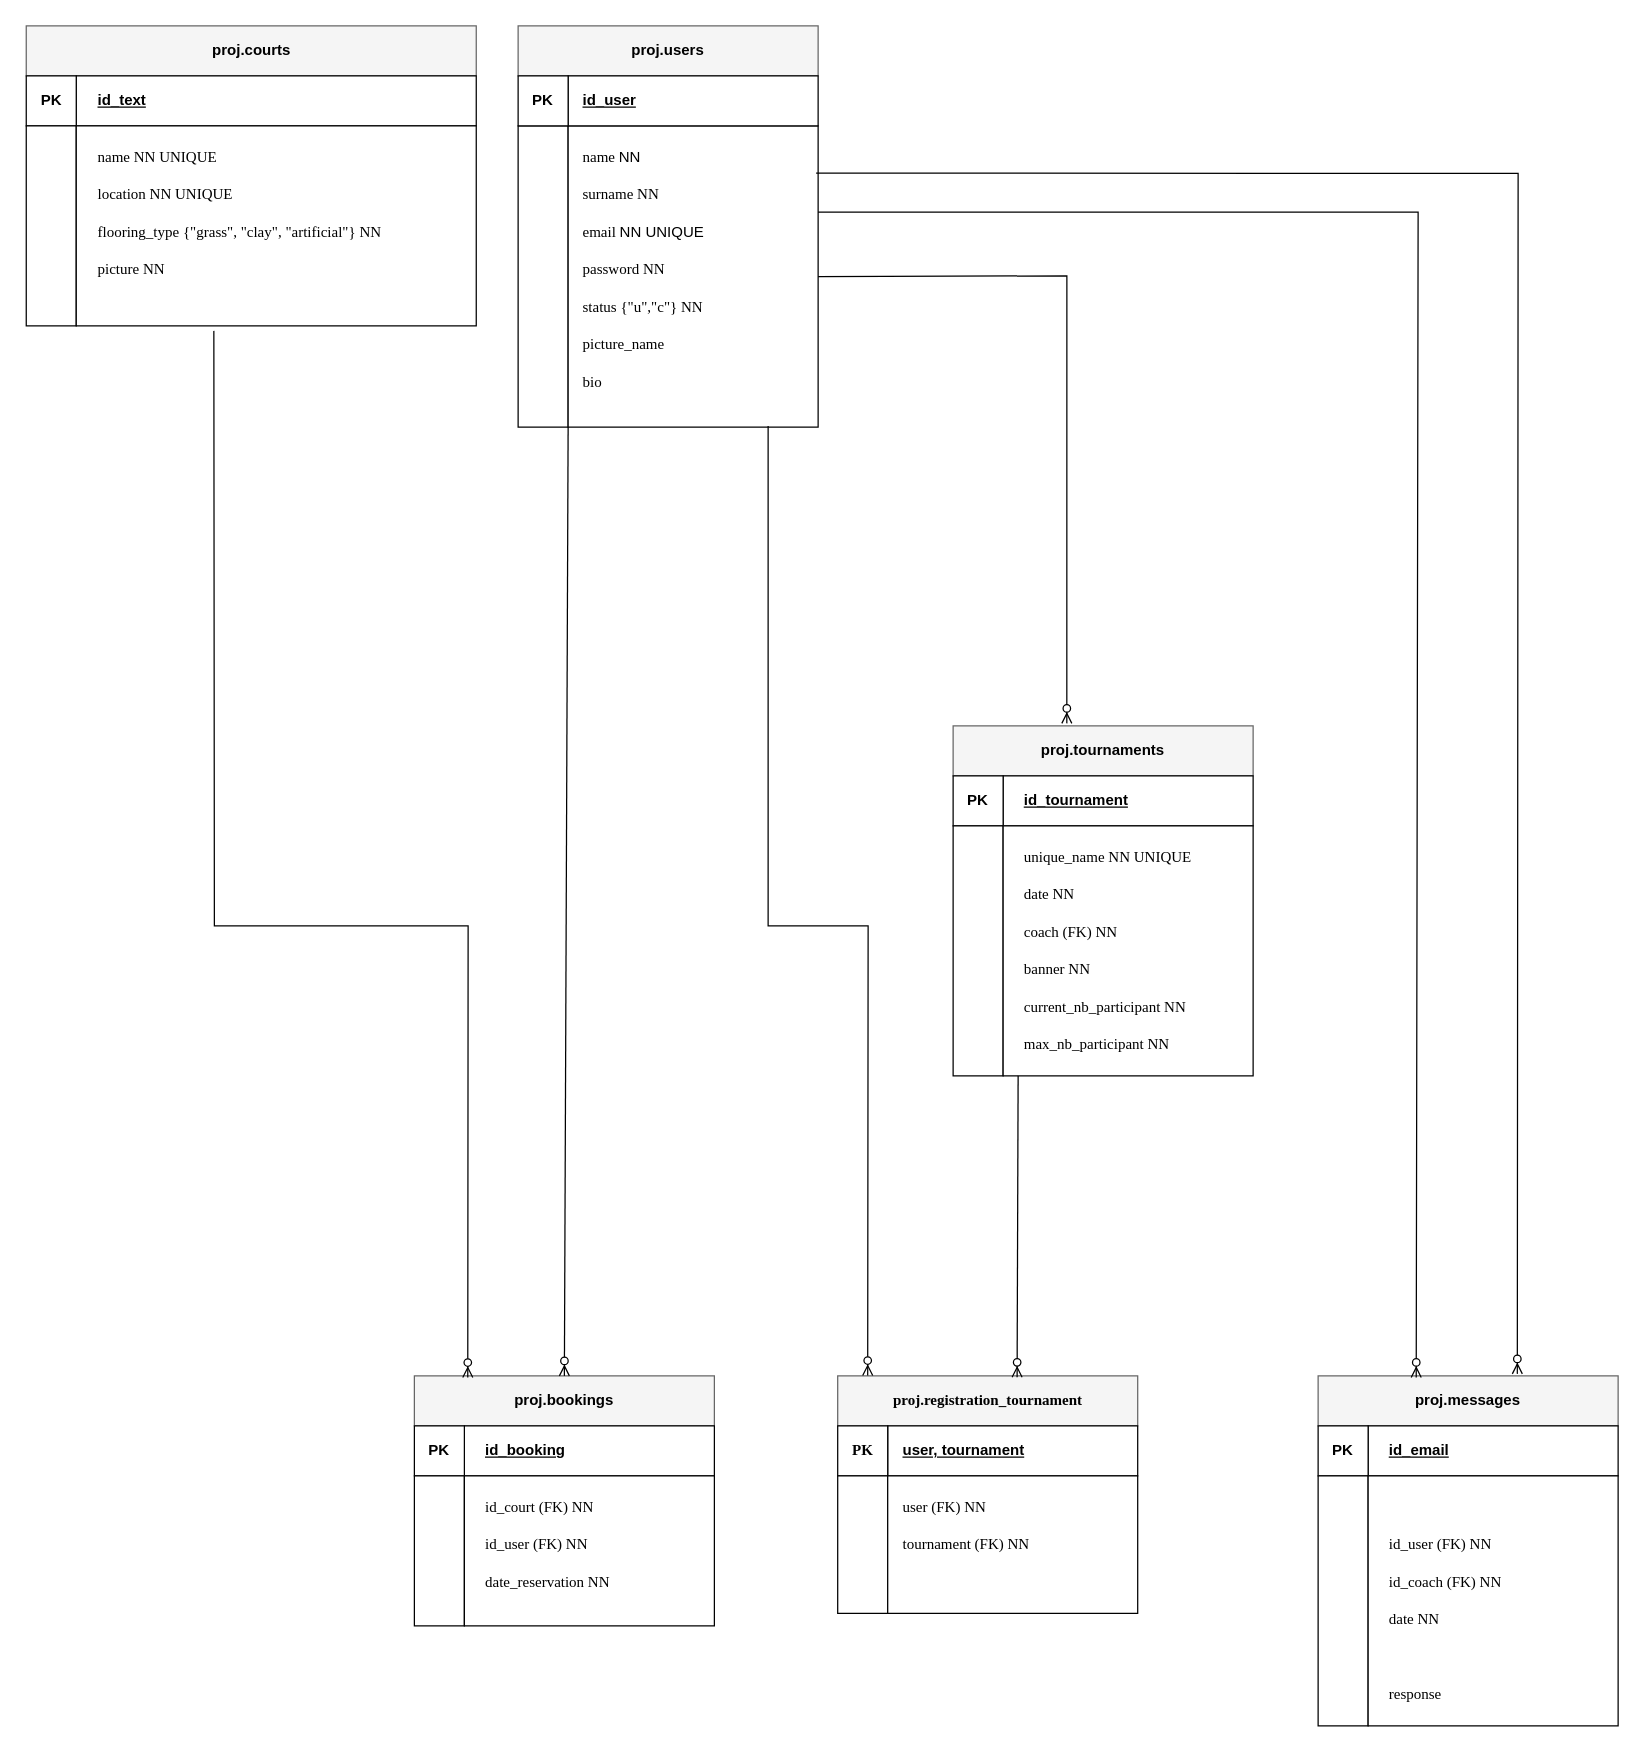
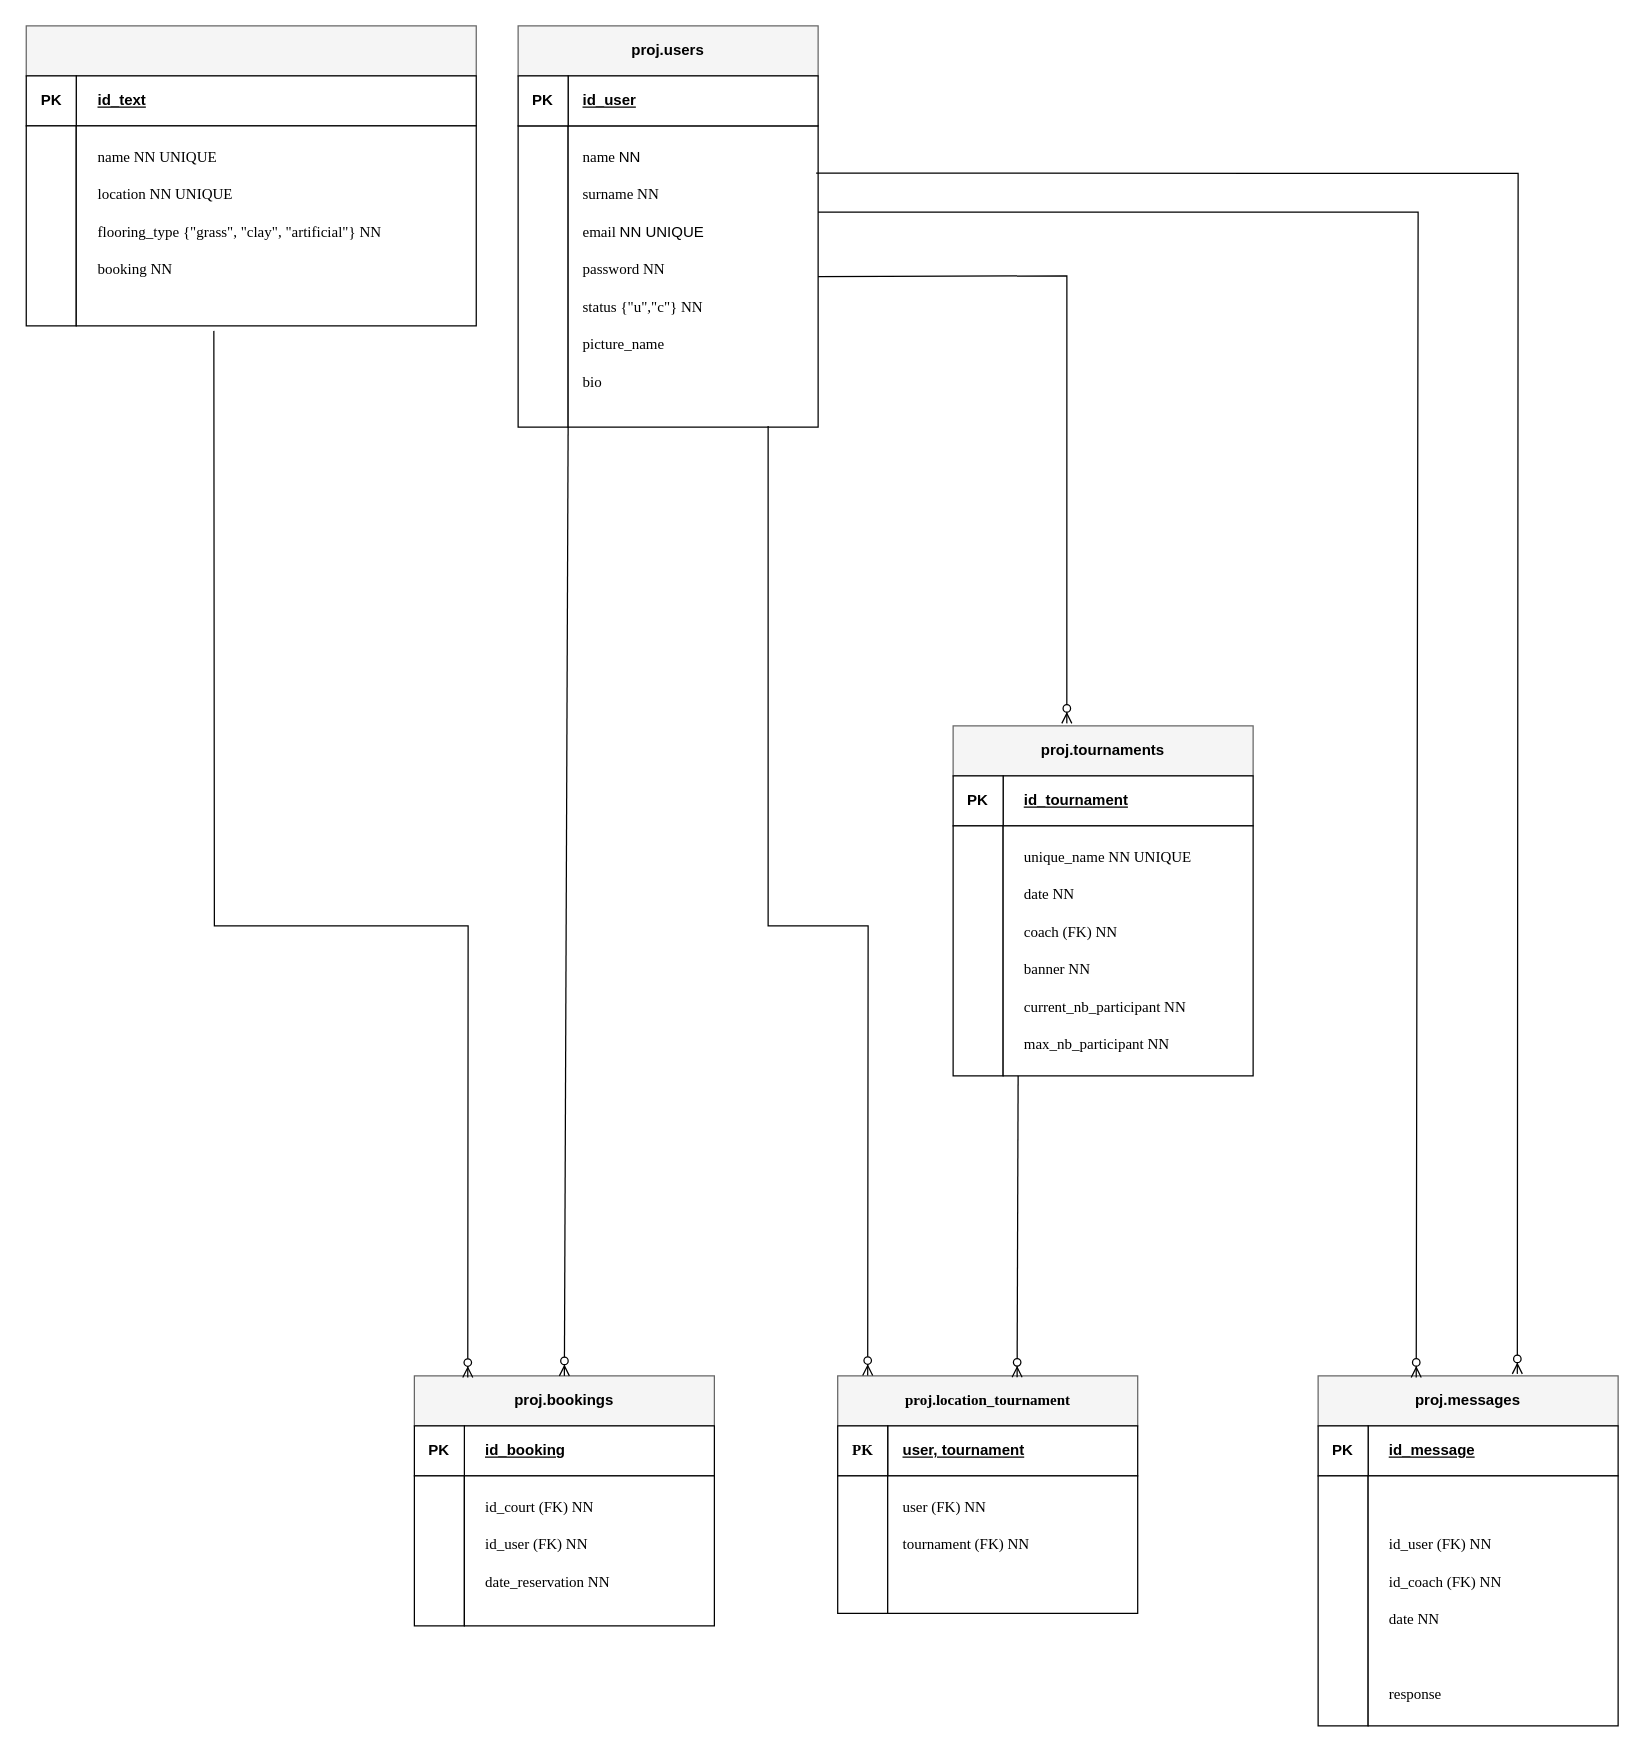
(251, 51) -> none
(136, 269) -> (136, 269)
(988, 1401) -> (988, 1401)
(1417, 1451) -> (1429, 1451)
